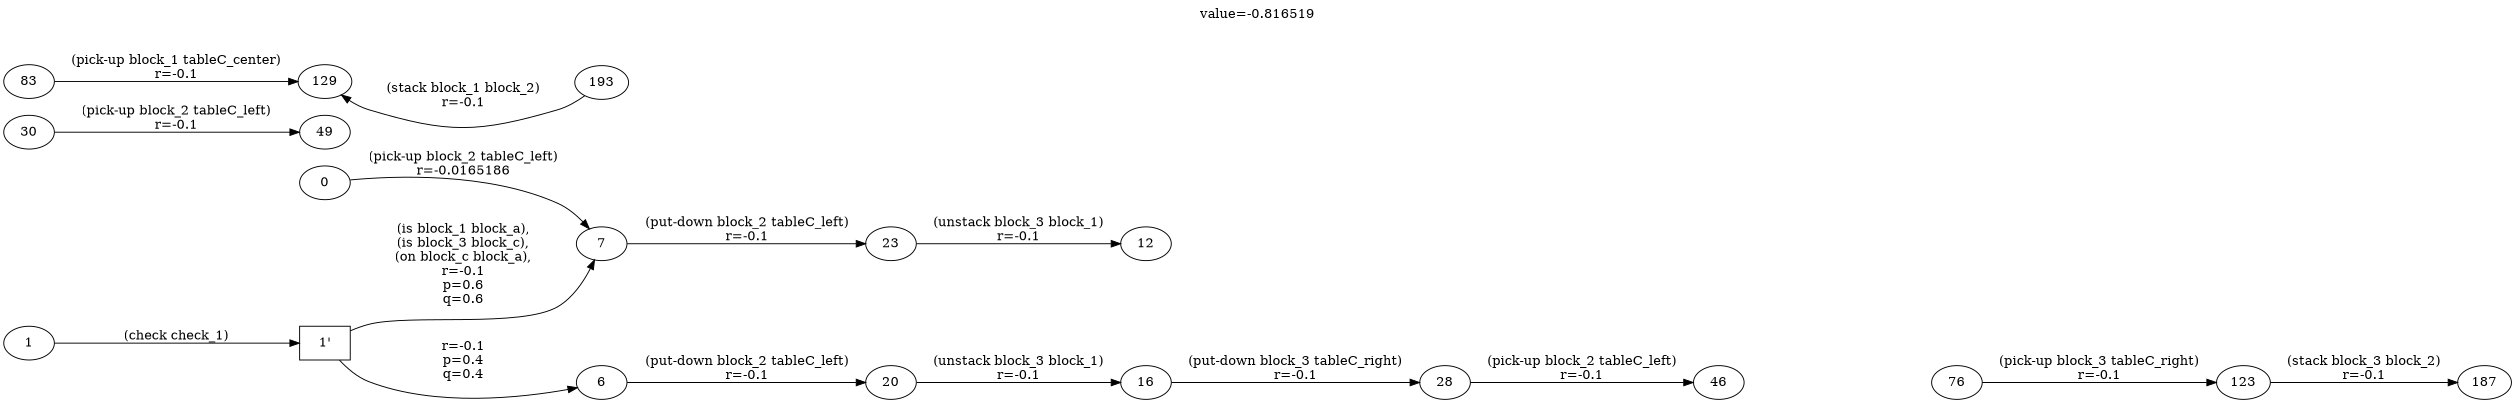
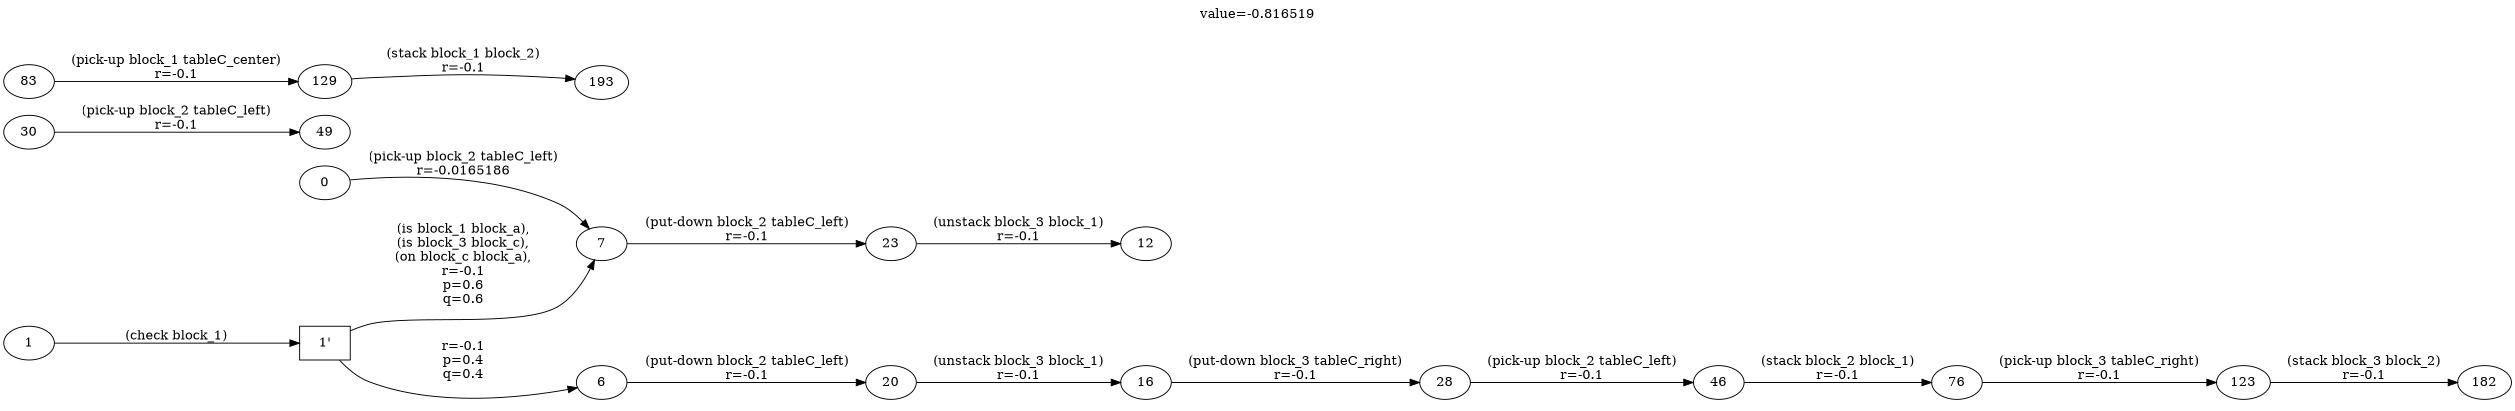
(468, 127) -> (459, 75)
(176, 336) -> (176, 336)
none -> (1833, 383)
(2485, 383) -> (2485, 383)
